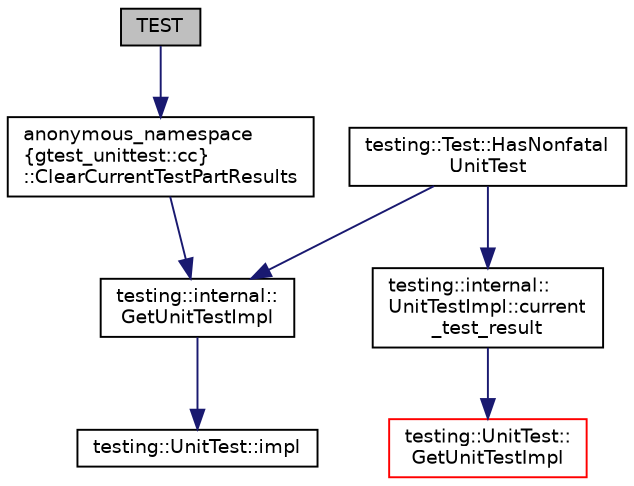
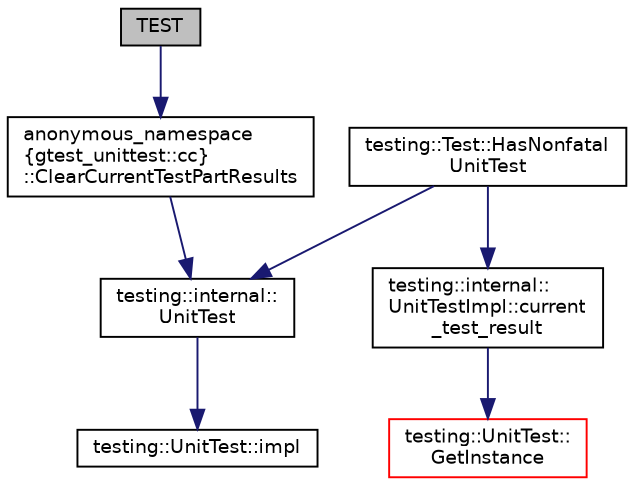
(197, 308) -> (197, 308)
(488, 448) -> (488, 448)
